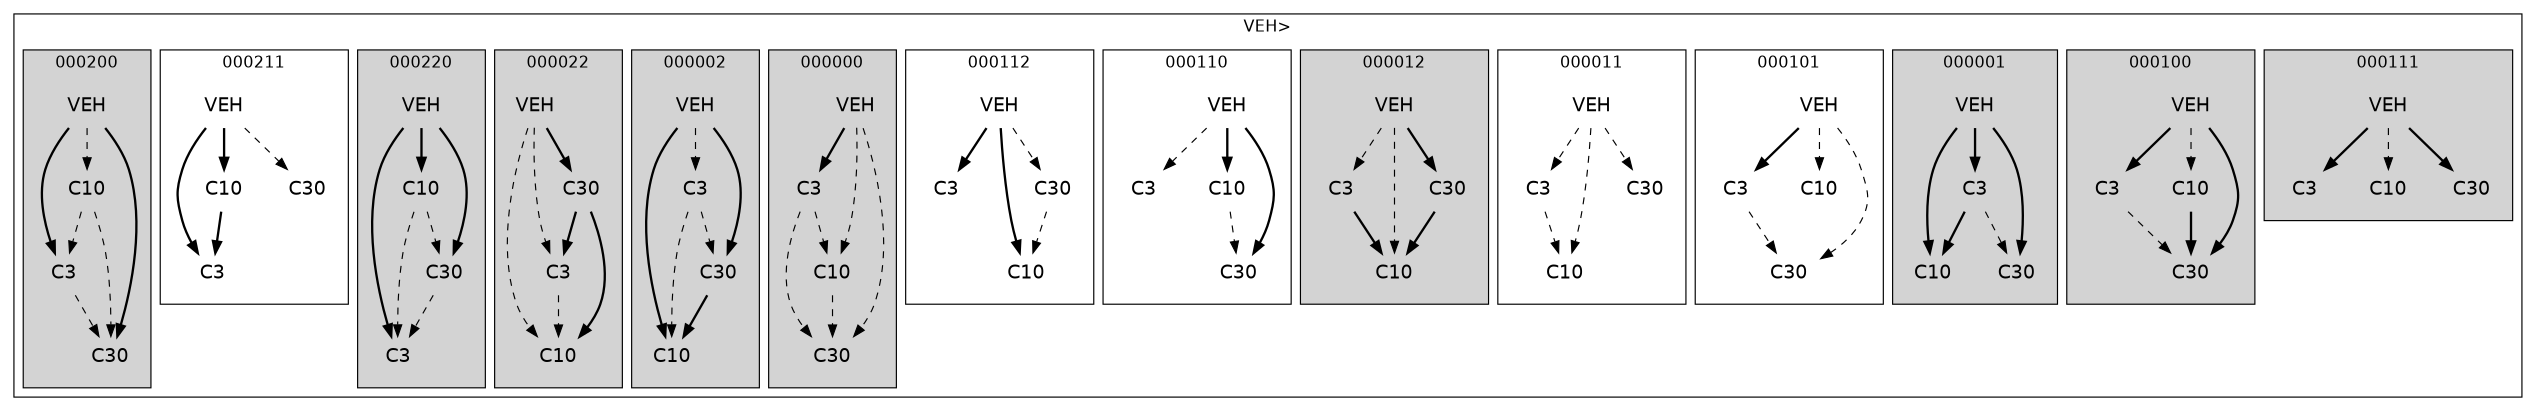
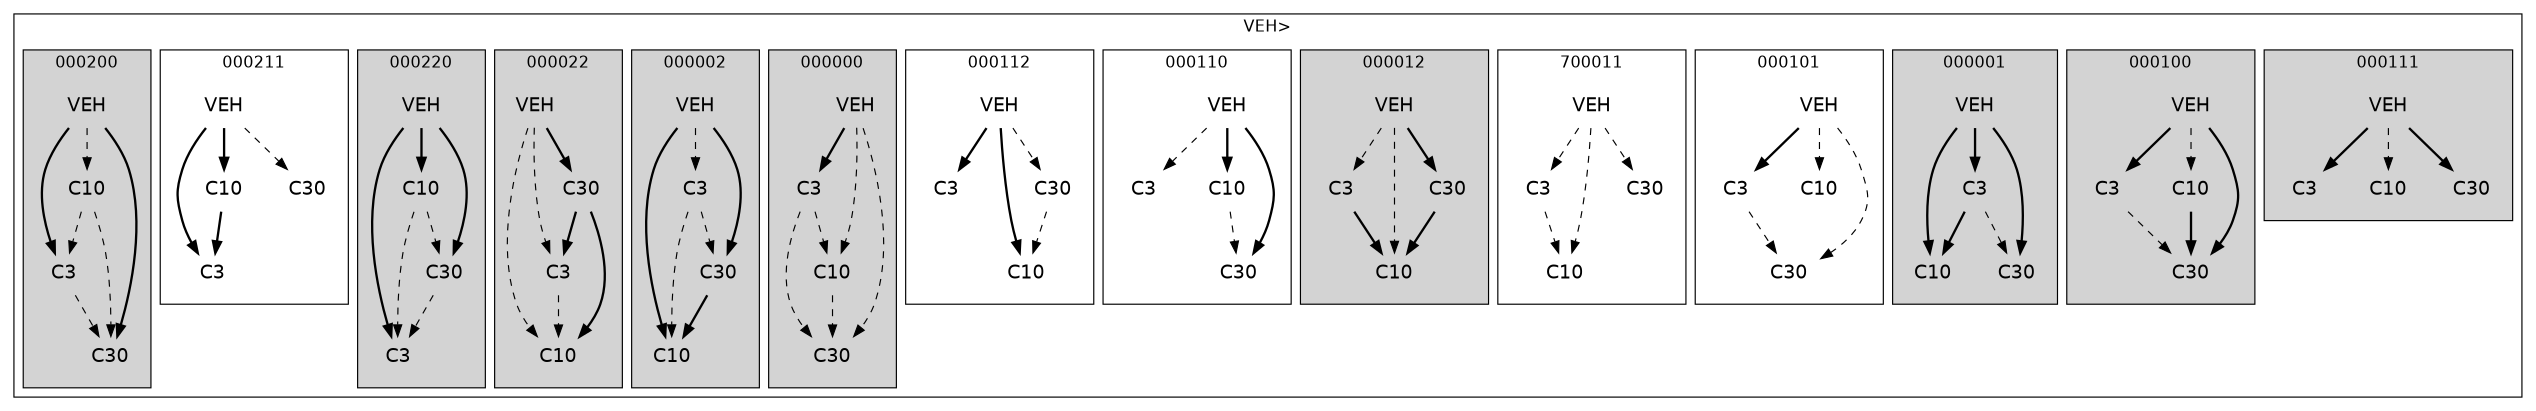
(1592, 63) -> (1592, 63)
